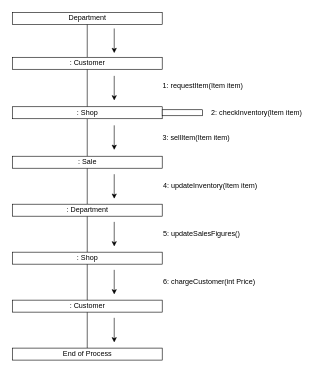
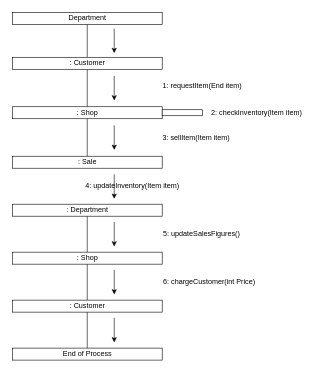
(210, 86) -> (208, 86)
(87, 186) -> none
(213, 186) -> (135, 186)
